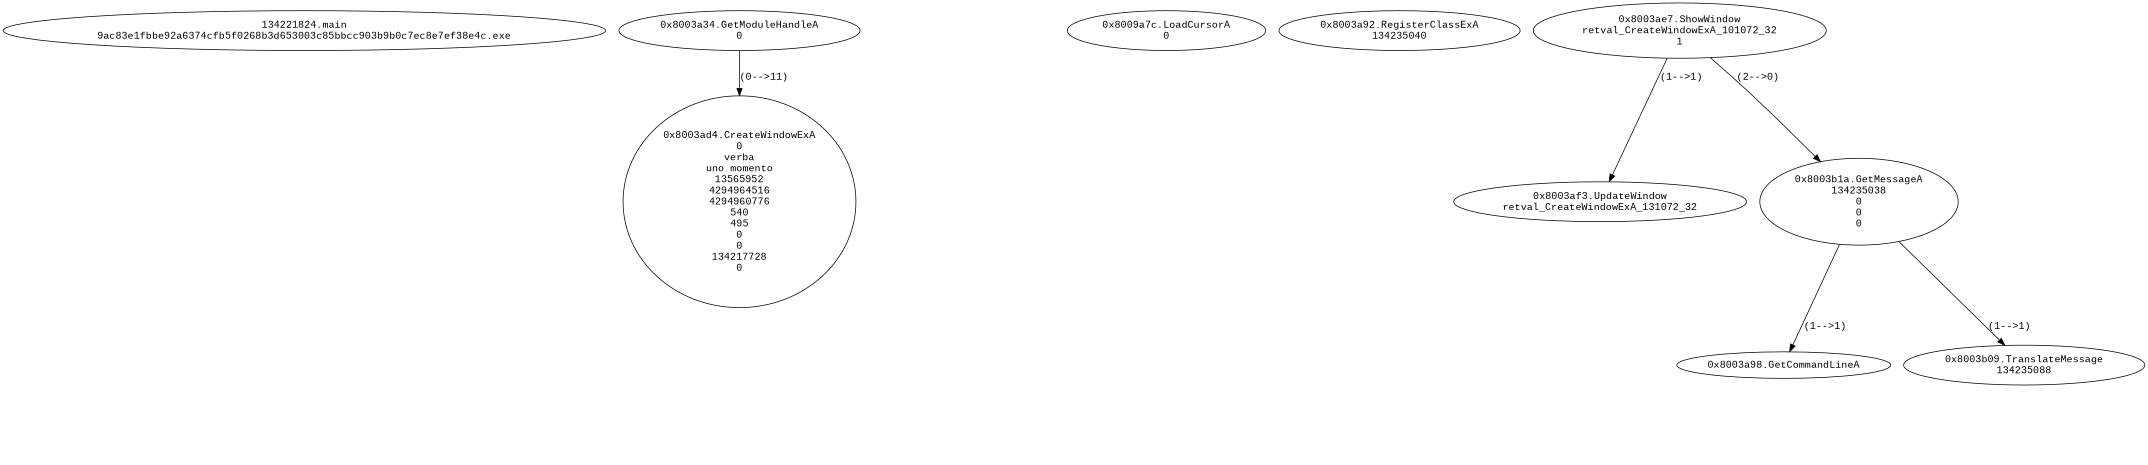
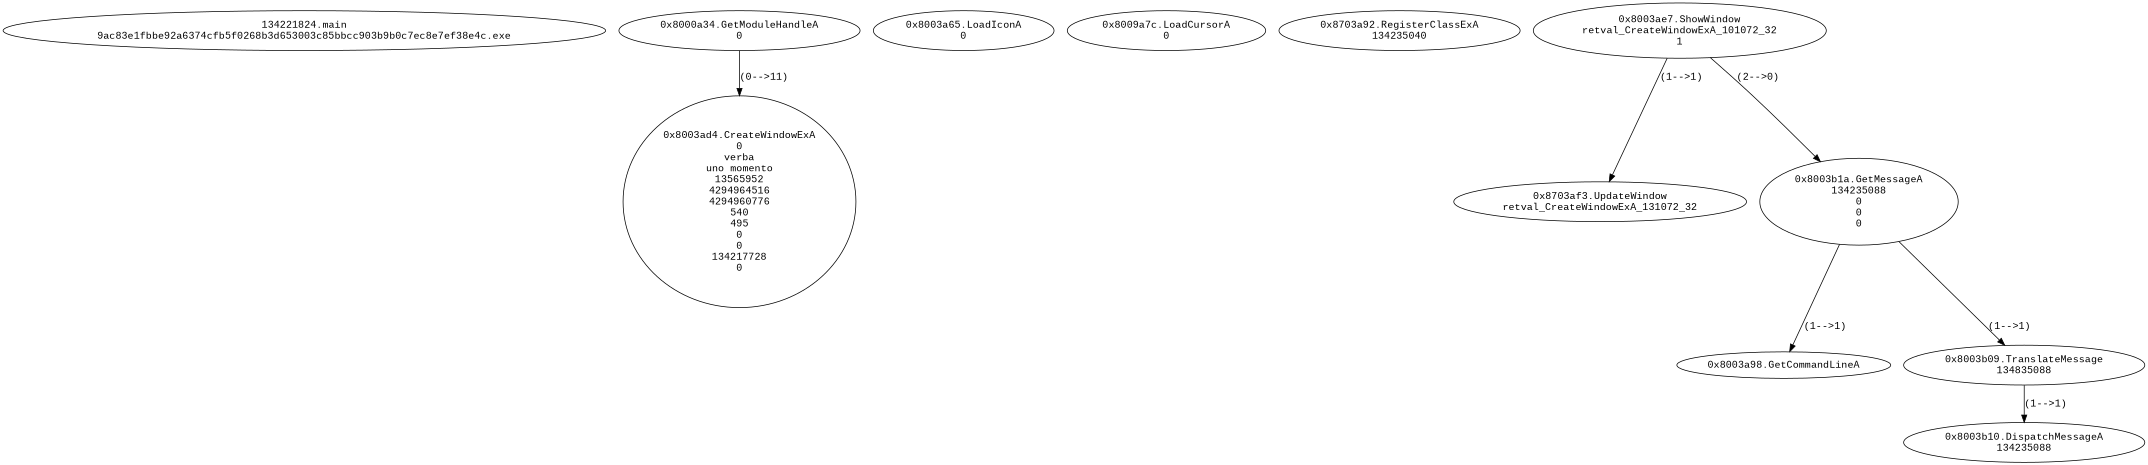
(739, 31) -> (739, 31)
none -> (964, 31)
(1400, 31) -> (1400, 31)
(1600, 202) -> (1600, 202)
(1859, 202) -> (1859, 202)
(2024, 365) -> (2024, 365)
none -> (2024, 442)
